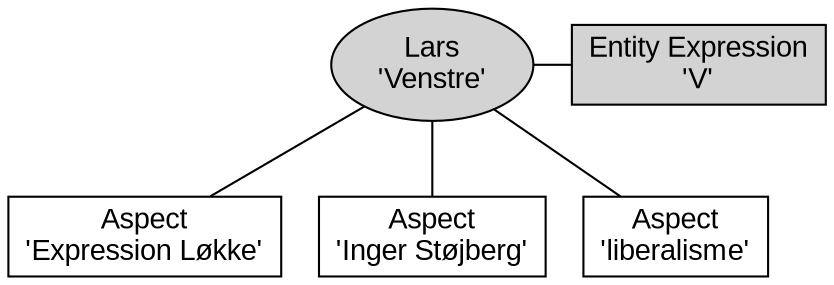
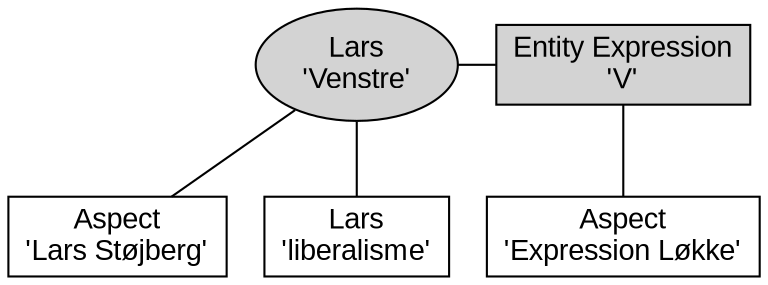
(287, 151) -> (623, 151)
(432, 237) -> (118, 237)
(676, 237) -> (357, 237)
